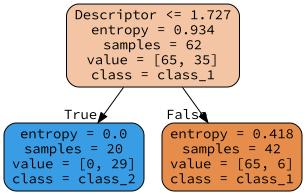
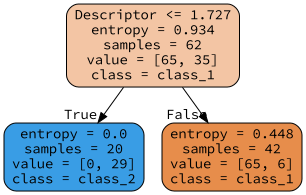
(232, 157) -> (232, 157)
